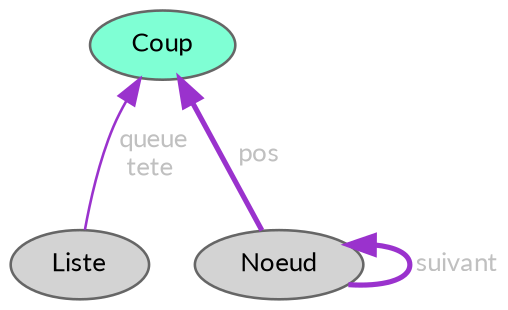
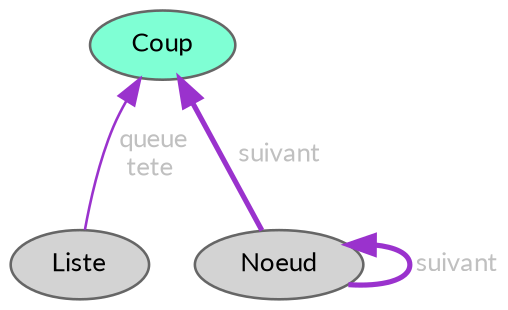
(257, 155) -> (277, 155)
